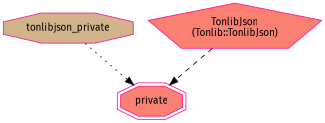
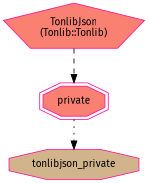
(235, 28) -> (74, 28)
(106, 61) -> (74, 130)
